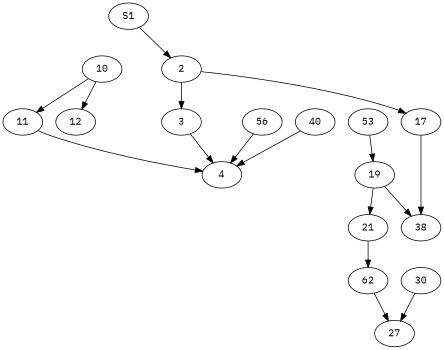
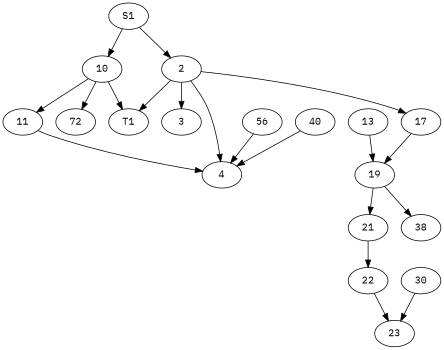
none -> (117, 39)
(76, 122) -> (76, 122)
none -> (129, 122)
(368, 122) -> (368, 122)
(199, 146) -> (211, 115)
(421, 171) -> (400, 146)
(368, 281) -> (368, 281)
(395, 334) -> (395, 334)
